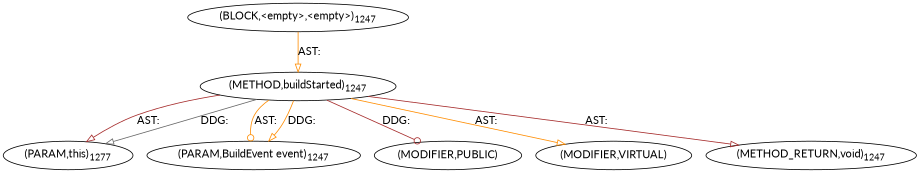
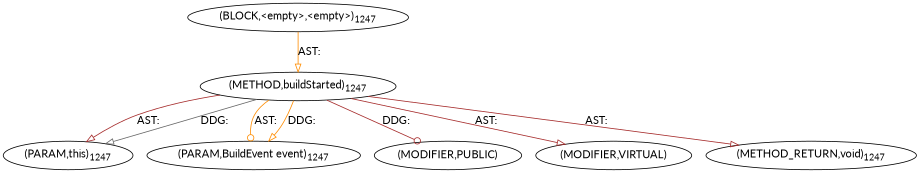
(454, 121) -> (454, 121)
(101, 154) -> (101, 154)
